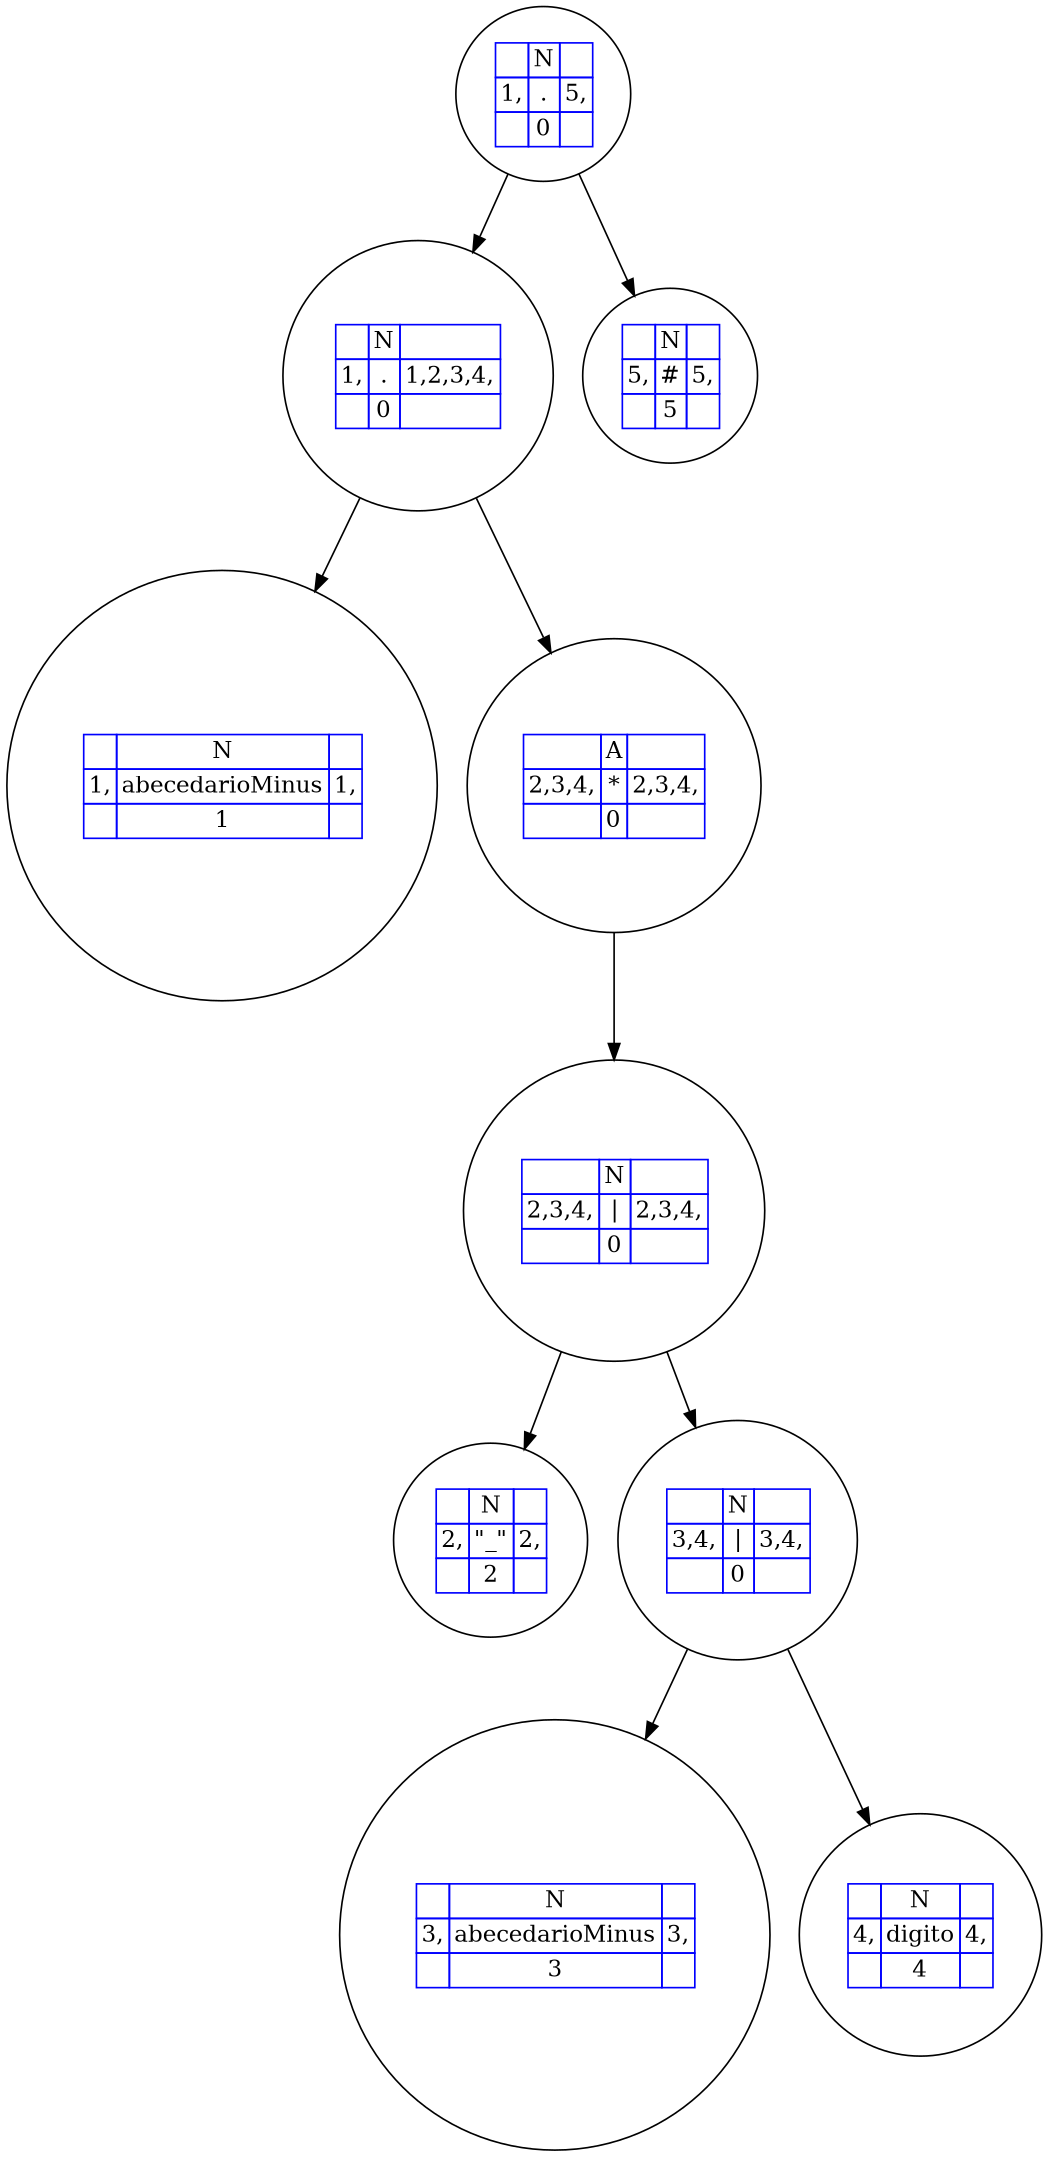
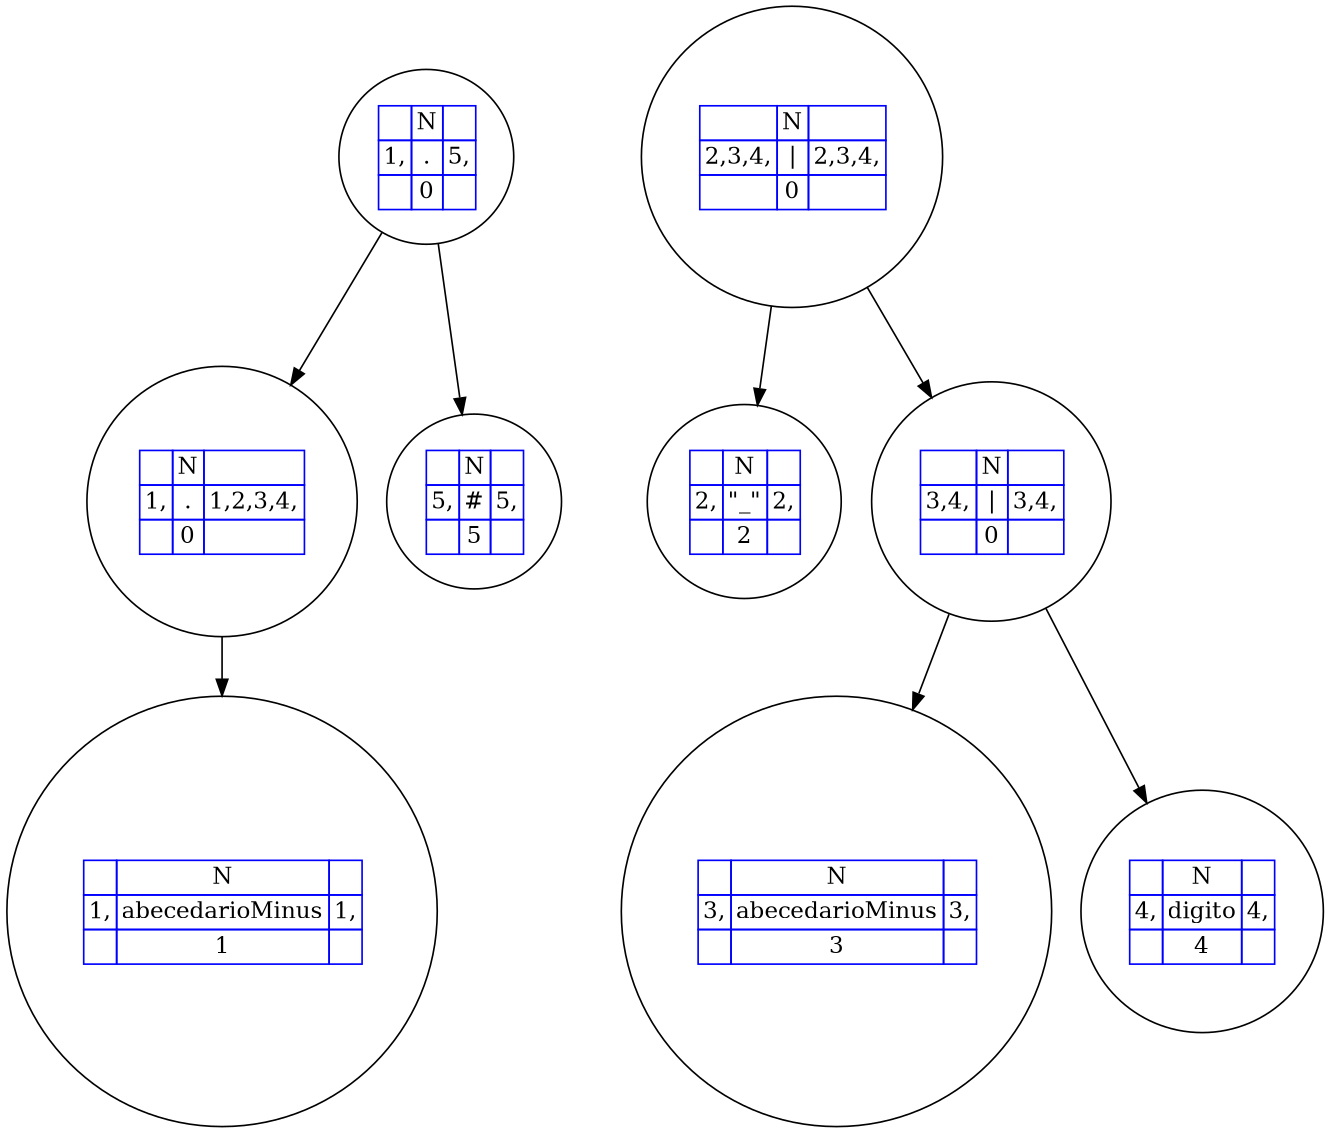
(614, 786) -> none
